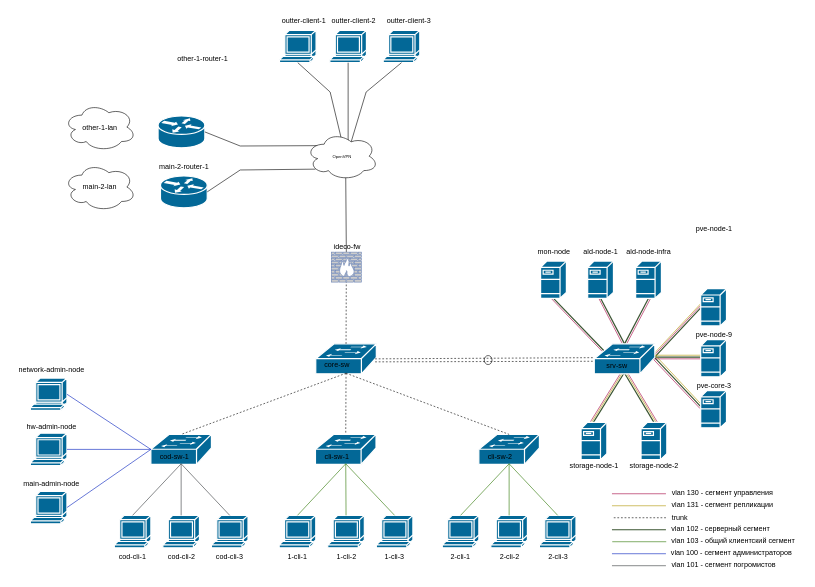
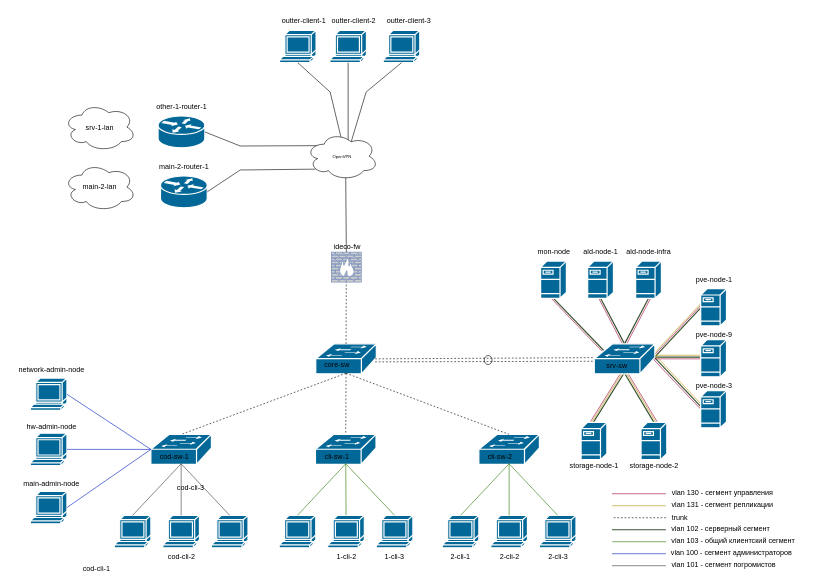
(203, 59) -> (182, 107)
(100, 128) -> (100, 128)
(714, 229) -> (714, 280)
(715, 386) -> (715, 386)
(132, 557) -> (96, 569)
(230, 557) -> (191, 488)
(297, 557) -> none
